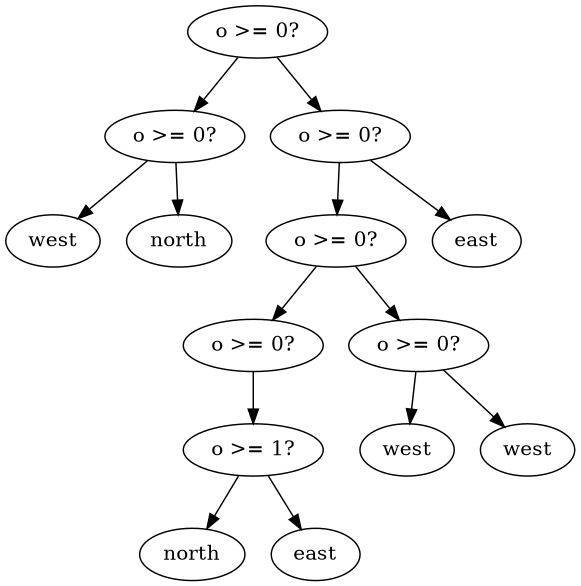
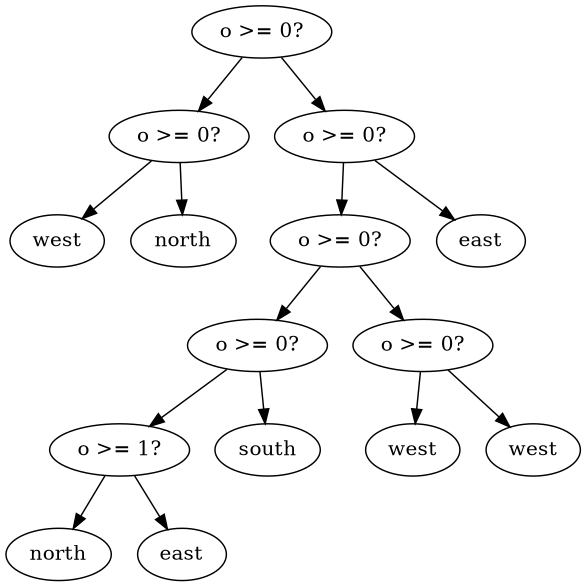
none -> (268, 450)
